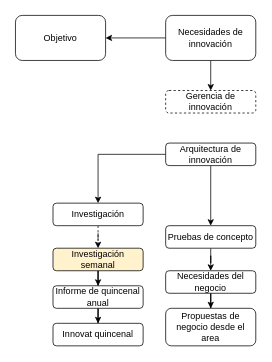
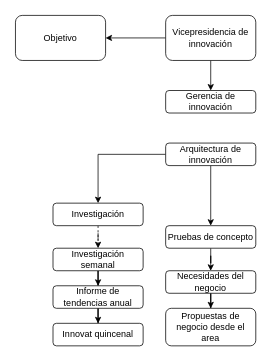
(210, 38) -> (210, 38)
(210, 102) -> (210, 102)
(98, 259) -> (98, 259)
(98, 297) -> (98, 297)
